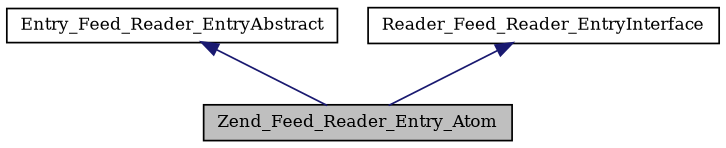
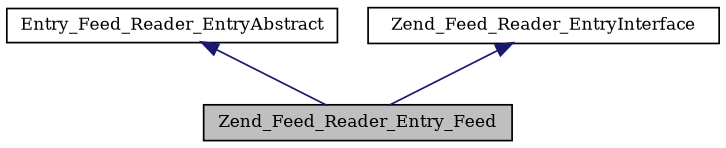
(544, 26) -> (544, 26)
(358, 123) -> (358, 123)
